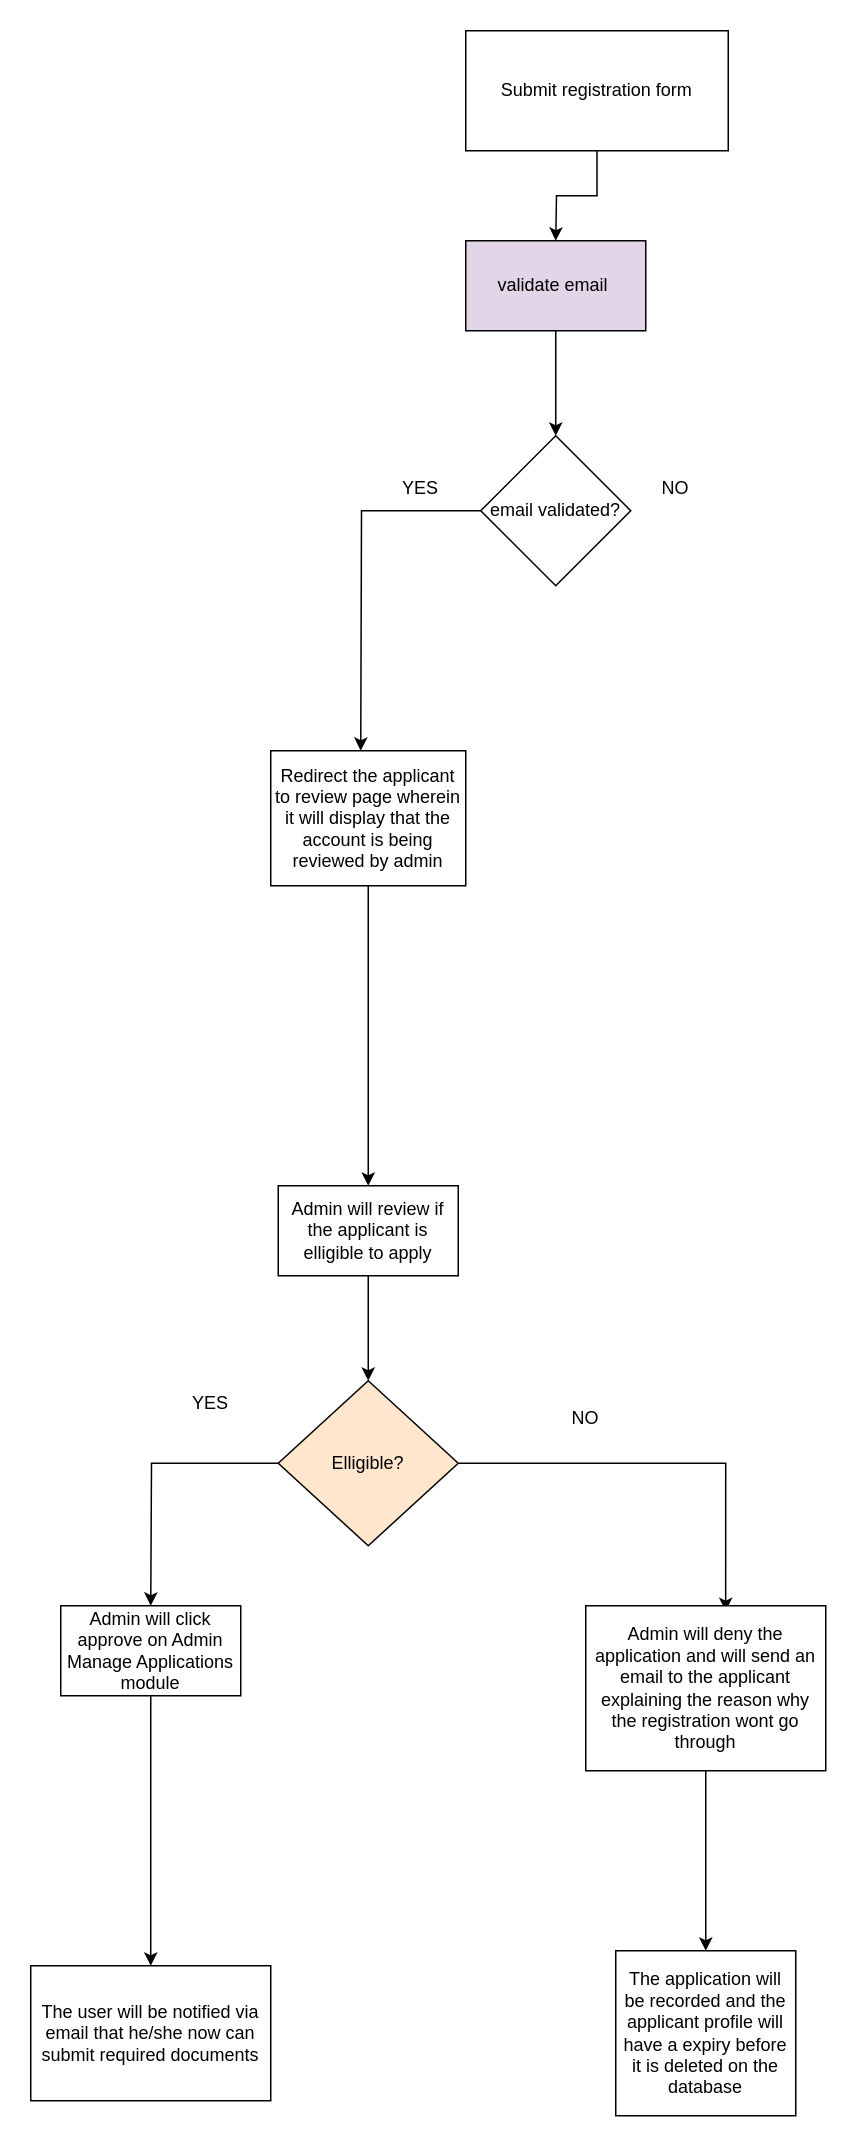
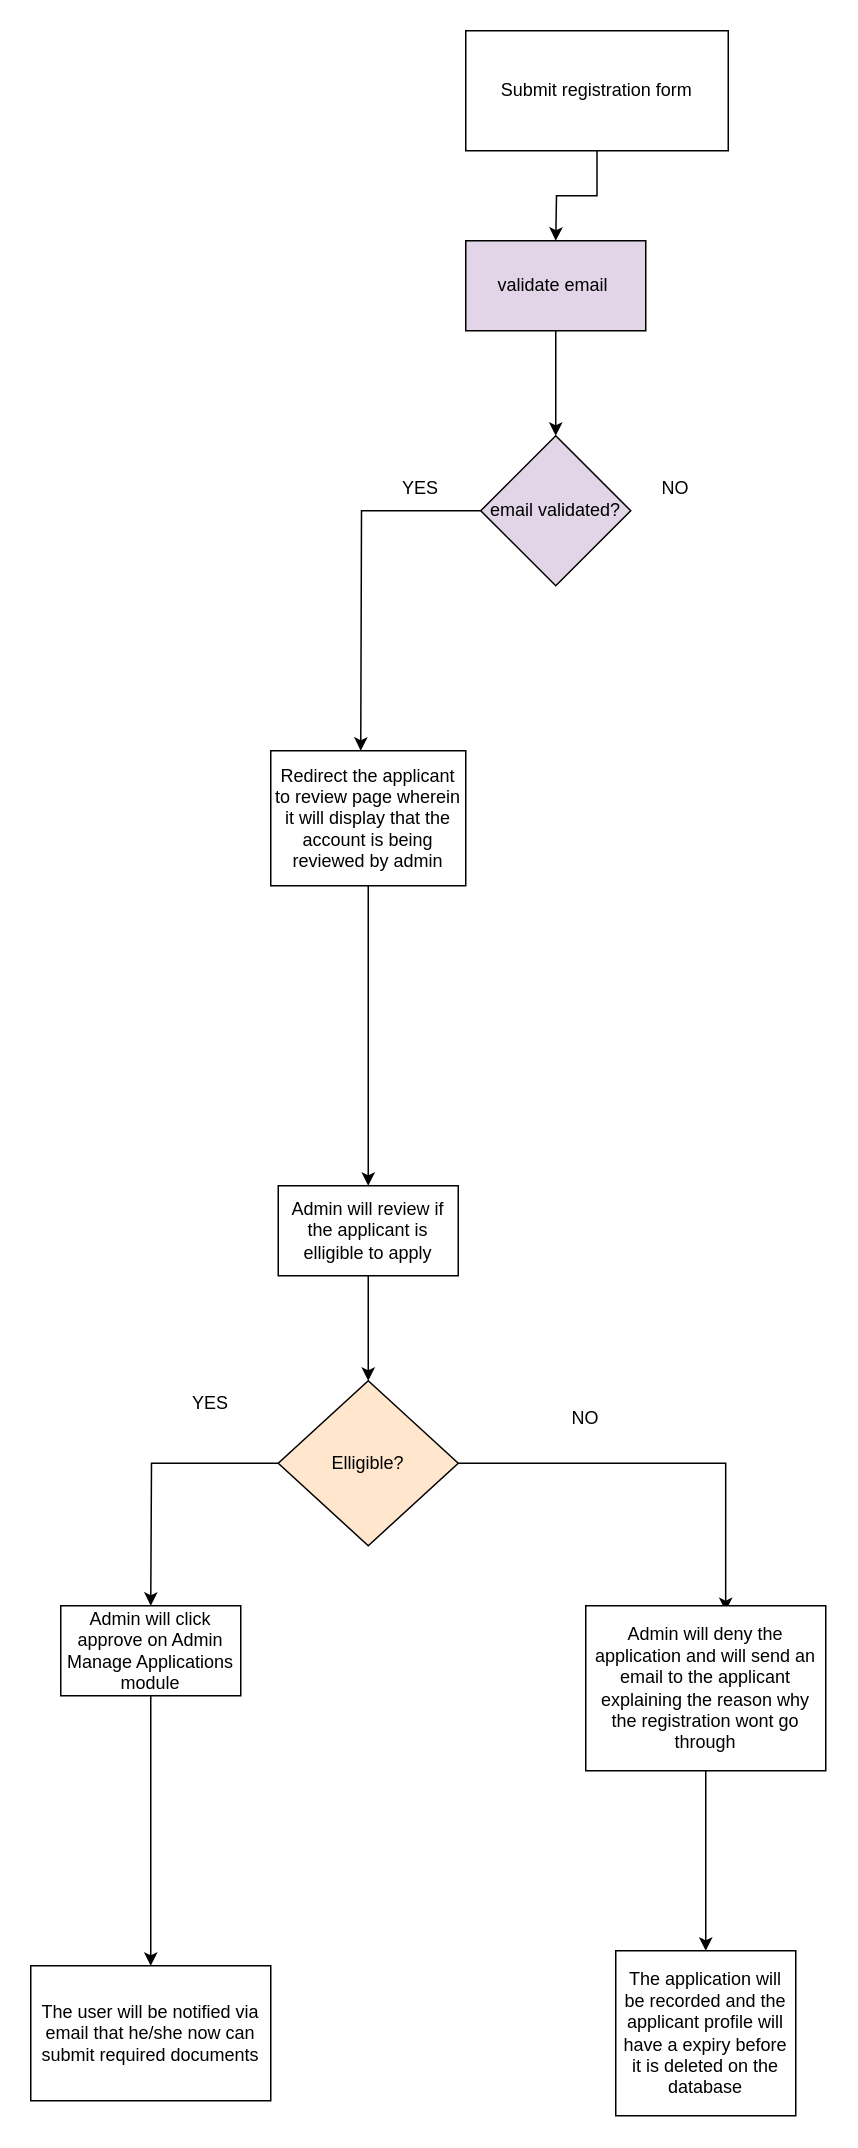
(556, 511) -> (556, 511)
